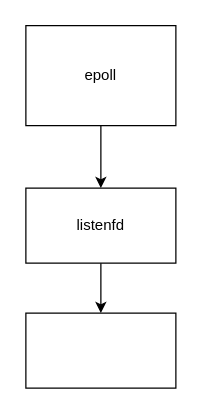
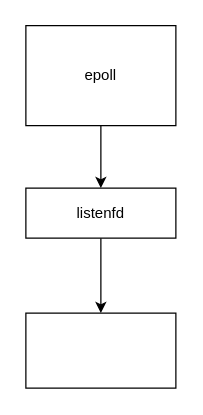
(101, 226) -> (101, 213)
